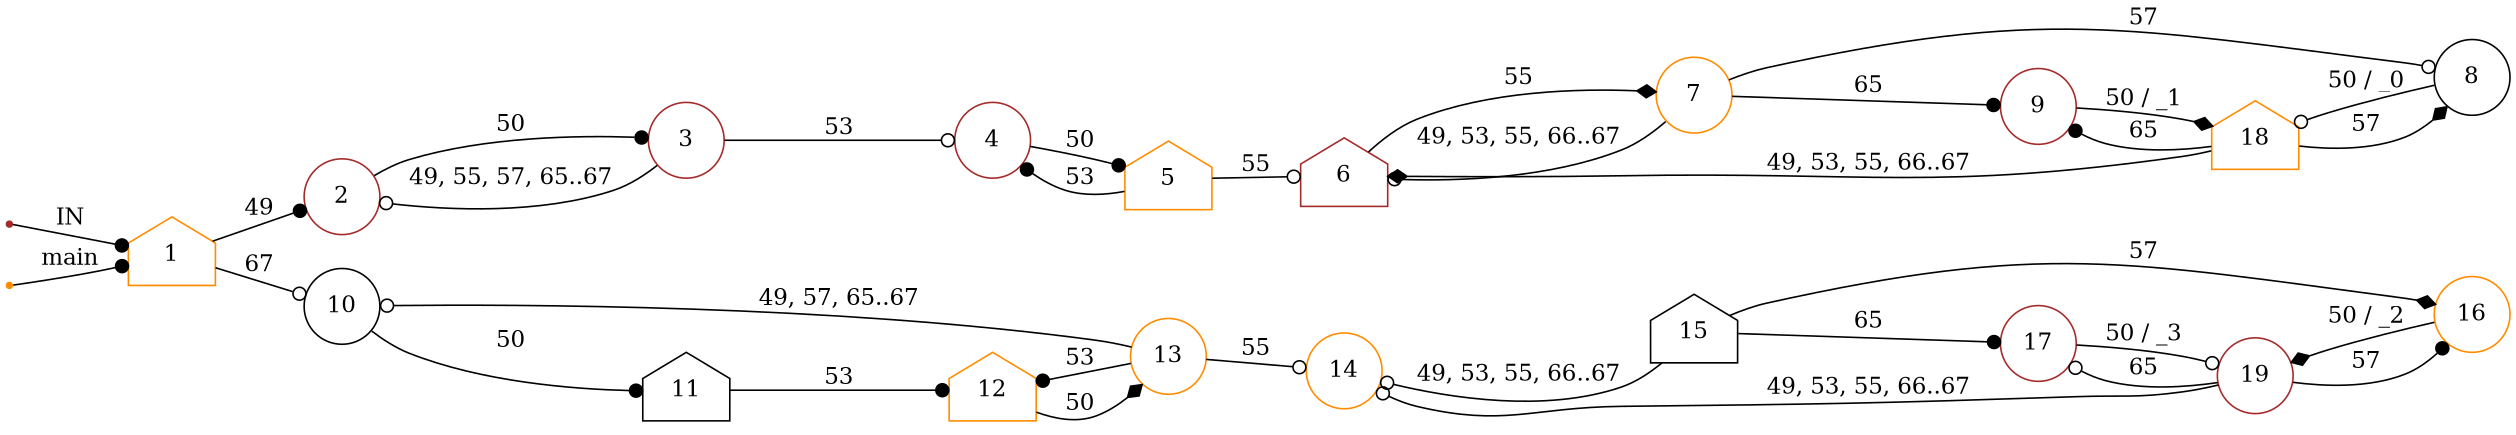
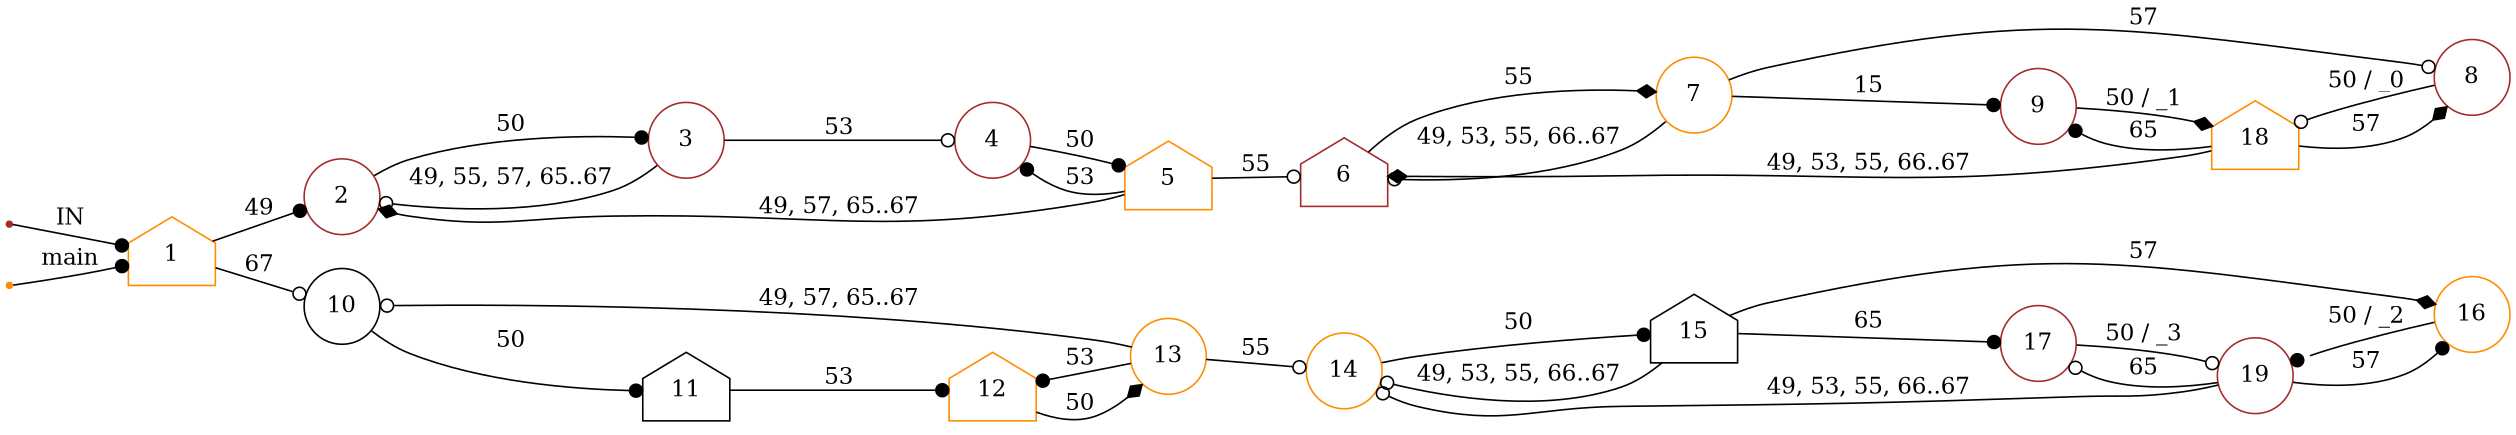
(2472, 77) -> (2472, 77)
(1869, 86) -> (1869, 86)
none -> (762, 218)
(2372, 338) -> (2372, 338)
none -> (1509, 345)
